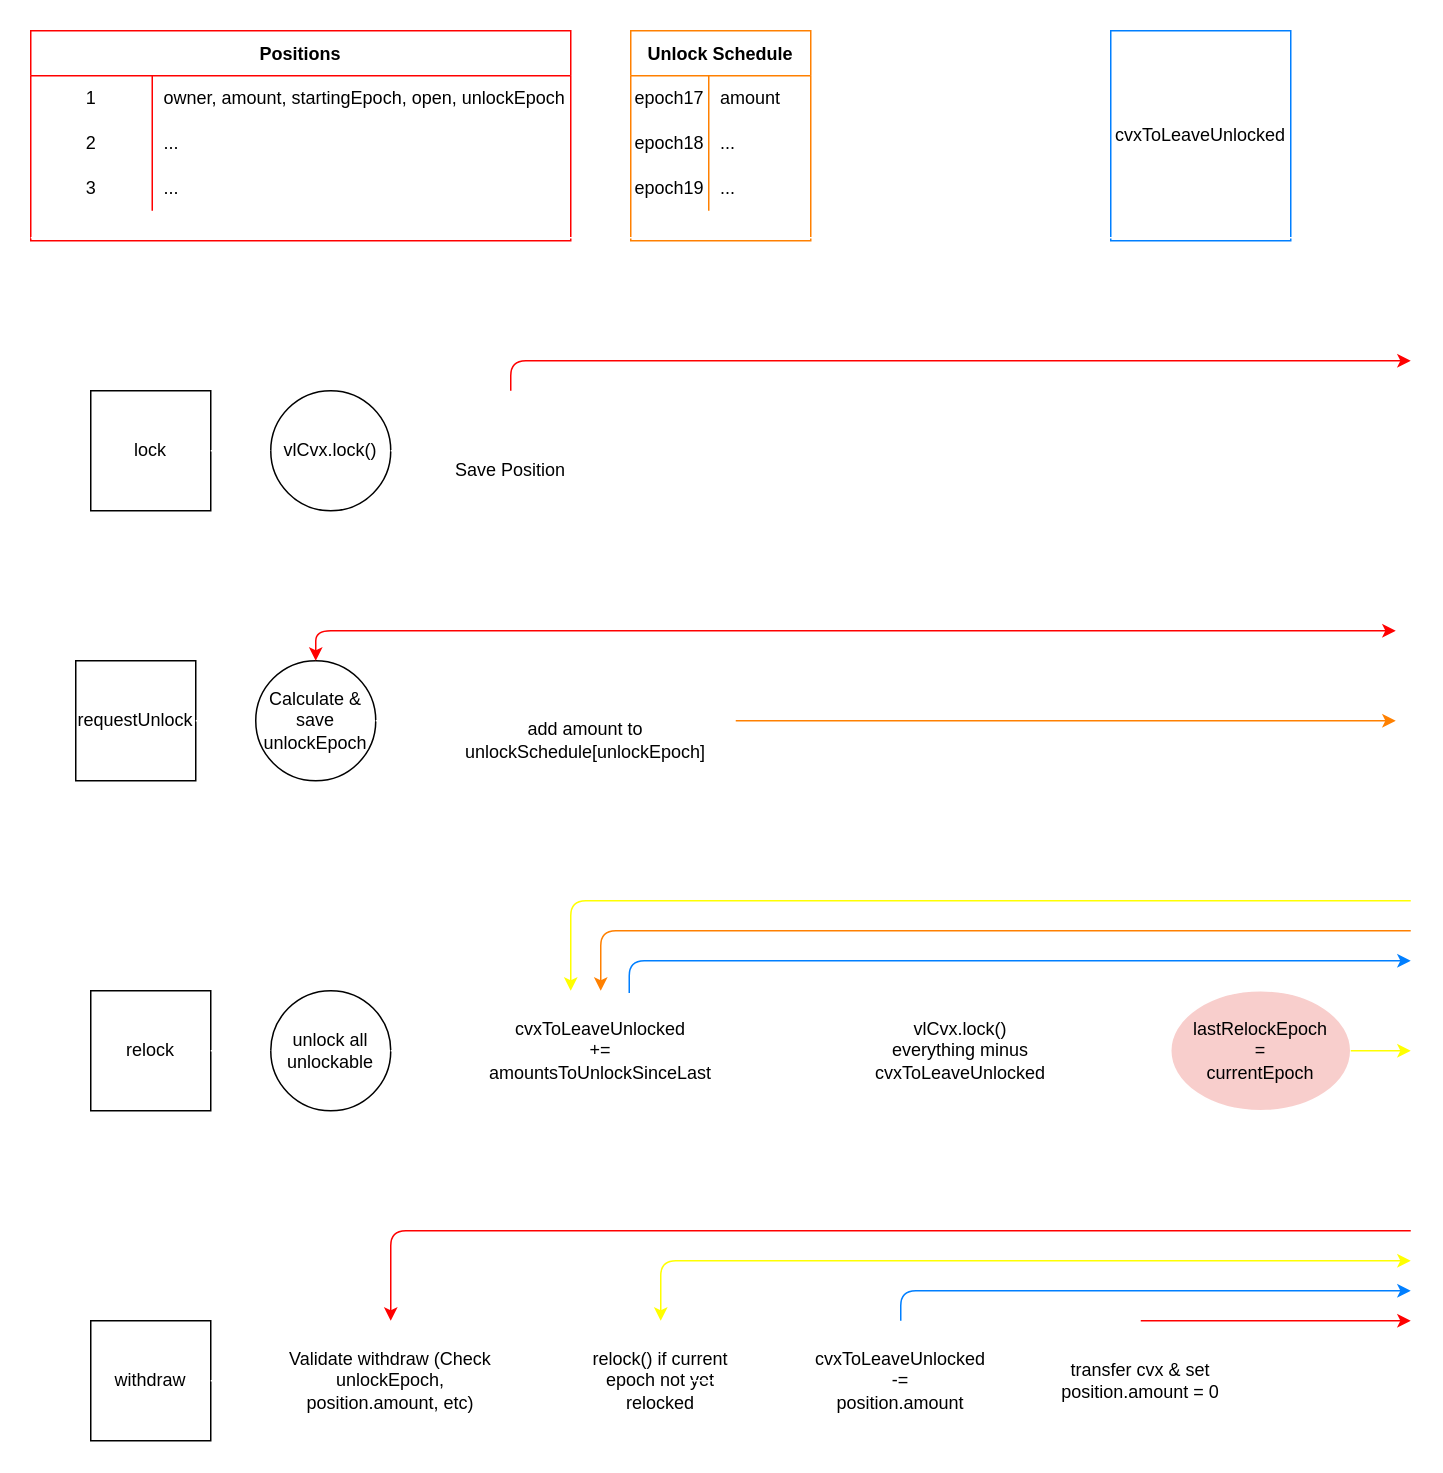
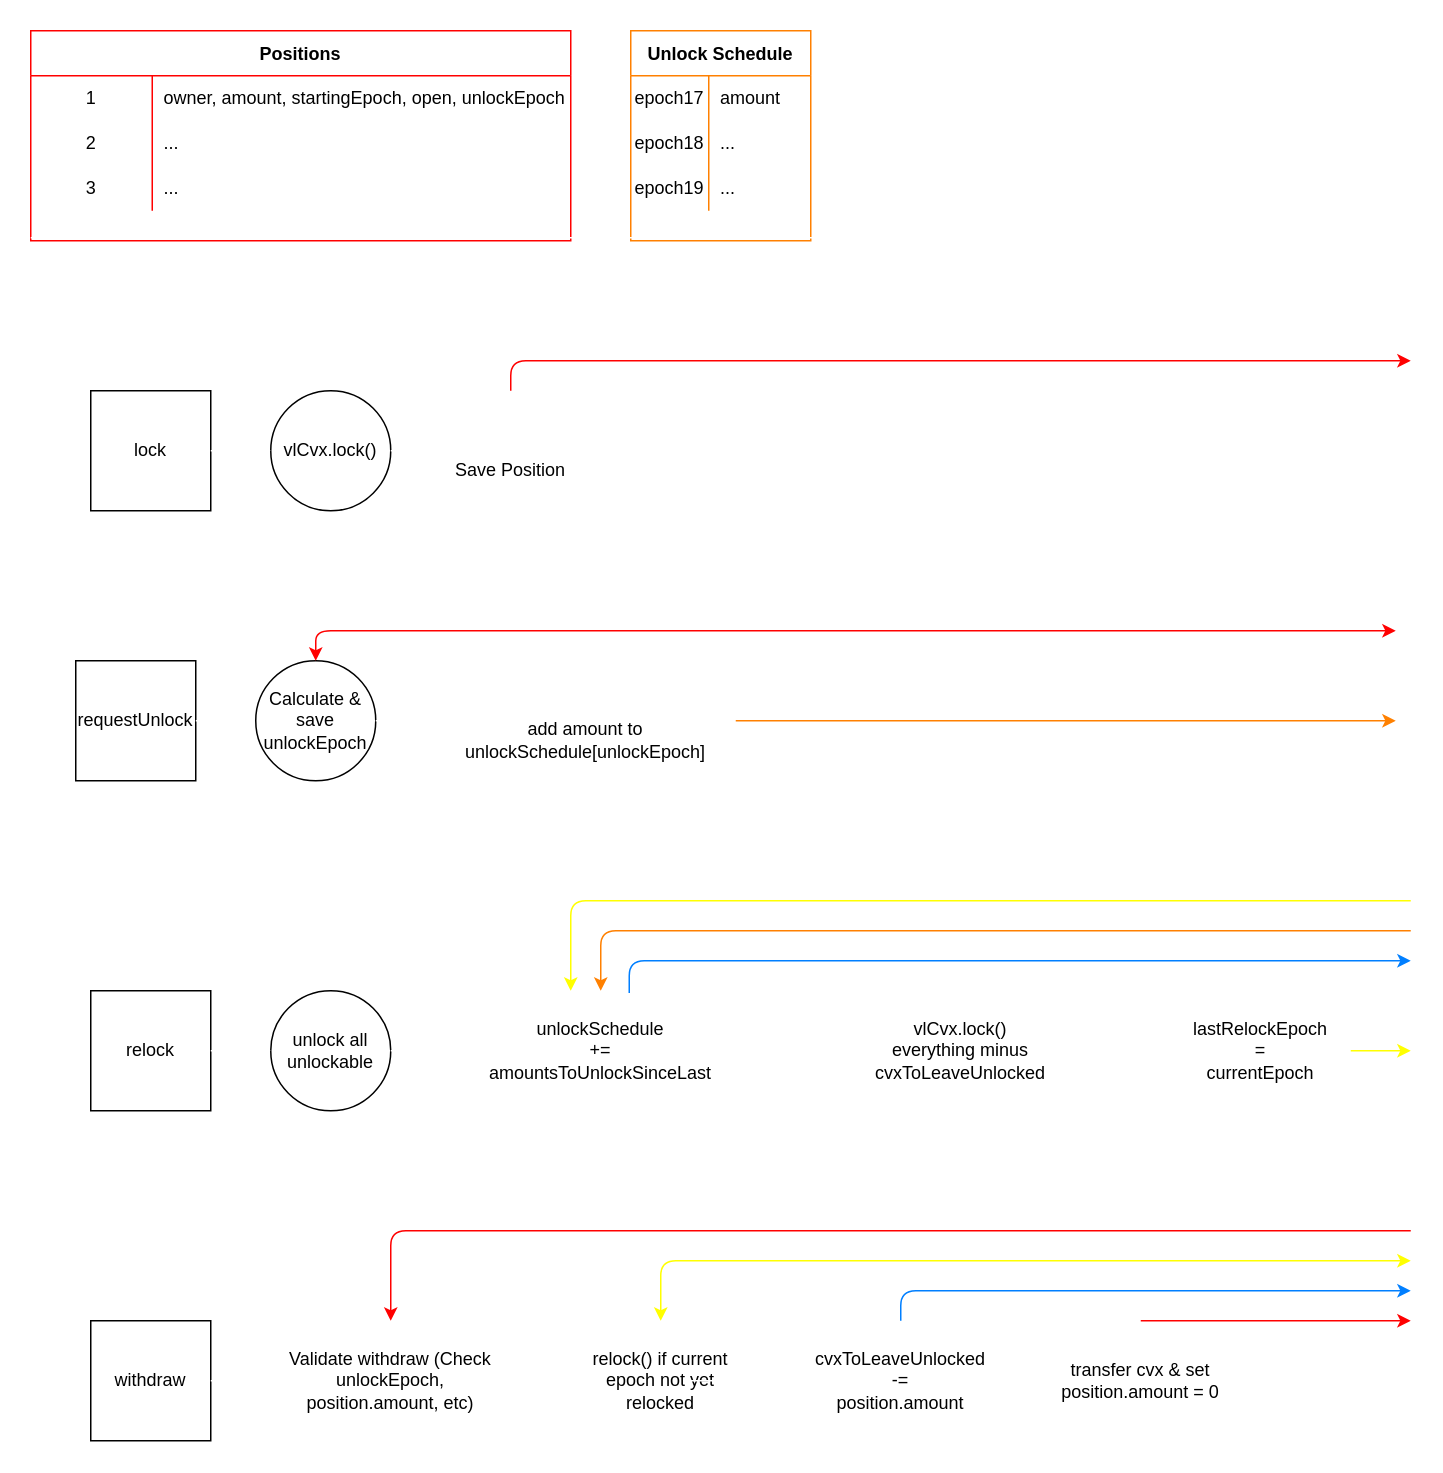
(1201, 136) -> none
(601, 1051) -> (601, 1051)
(1261, 1051) -> (1261, 1051)
